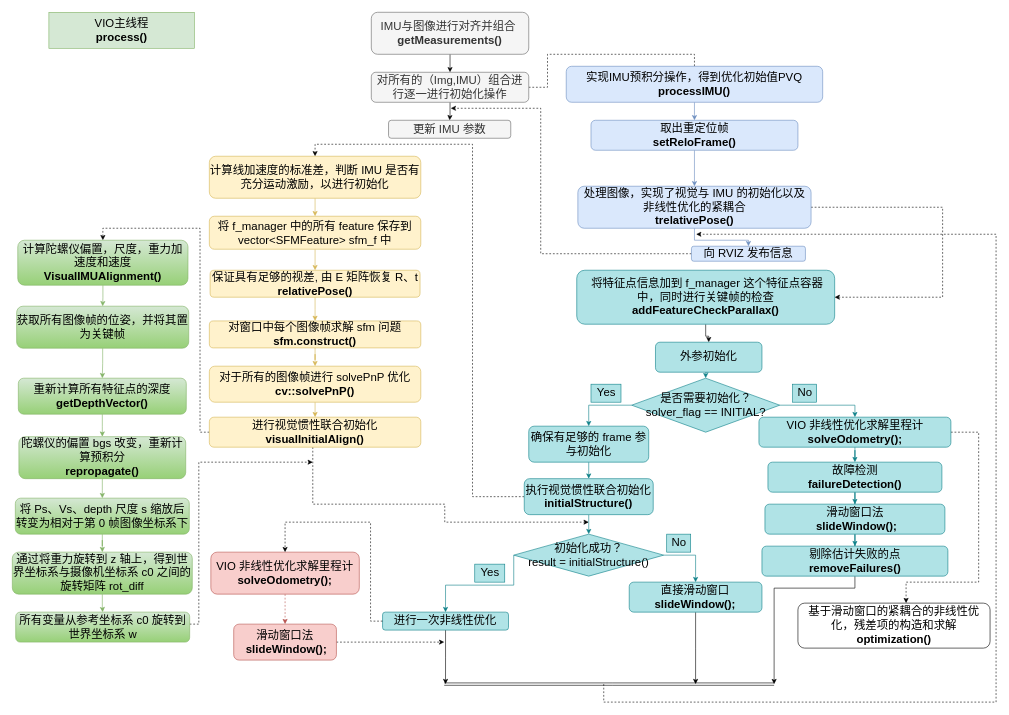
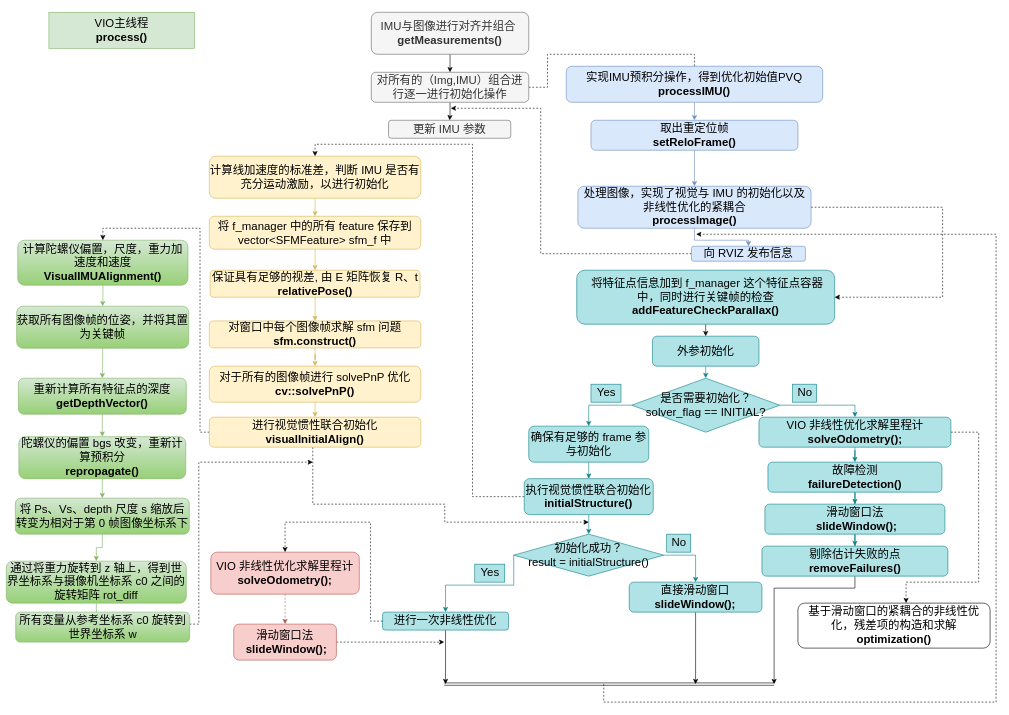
(695, 207) -> (695, 207)
(709, 357) -> (706, 351)
(102, 573) -> (96, 582)
